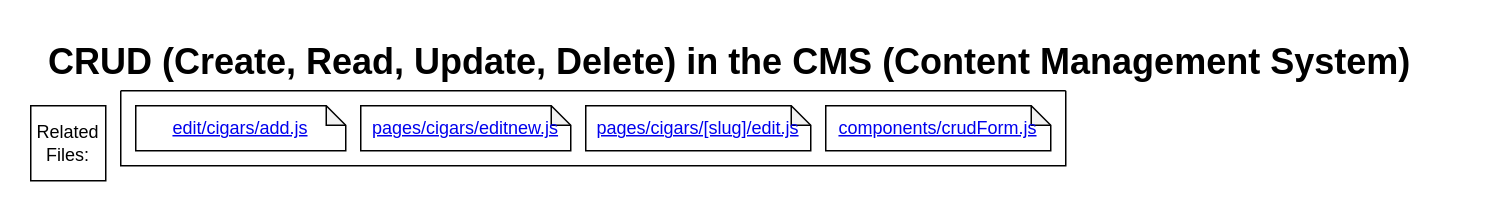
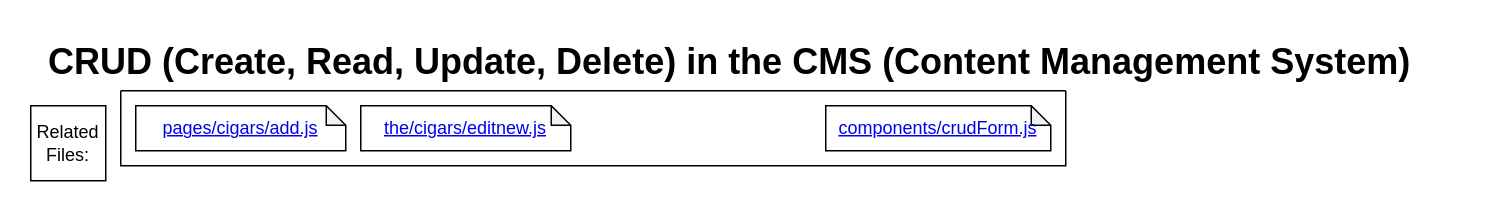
(241, 128) -> (241, 128)
(466, 128) -> (466, 128)
(698, 128) -> none
